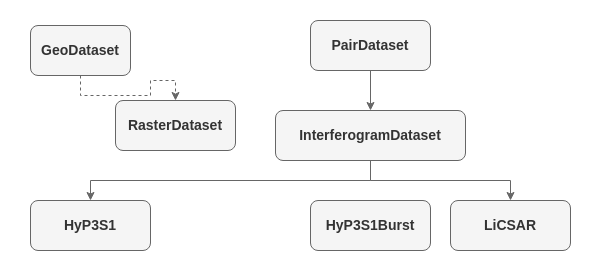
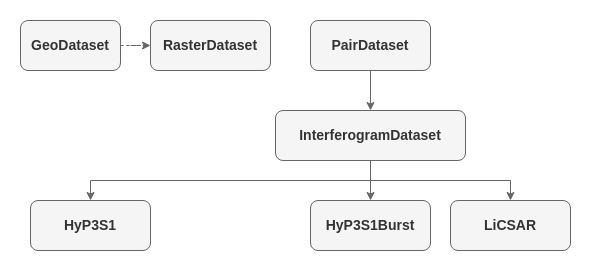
(81, 51) -> (71, 46)
(176, 126) -> (211, 46)
none -> (371, 188)
